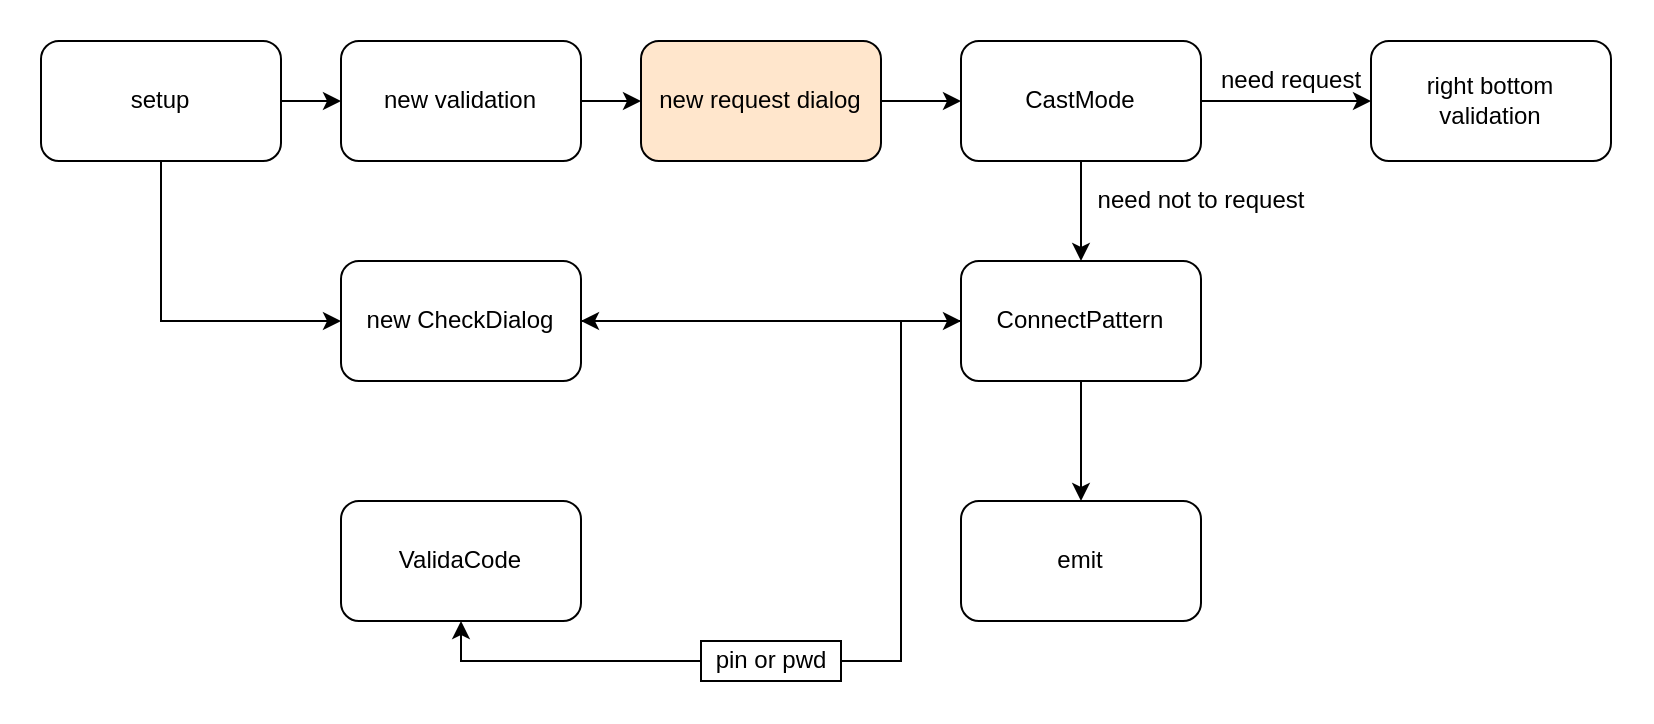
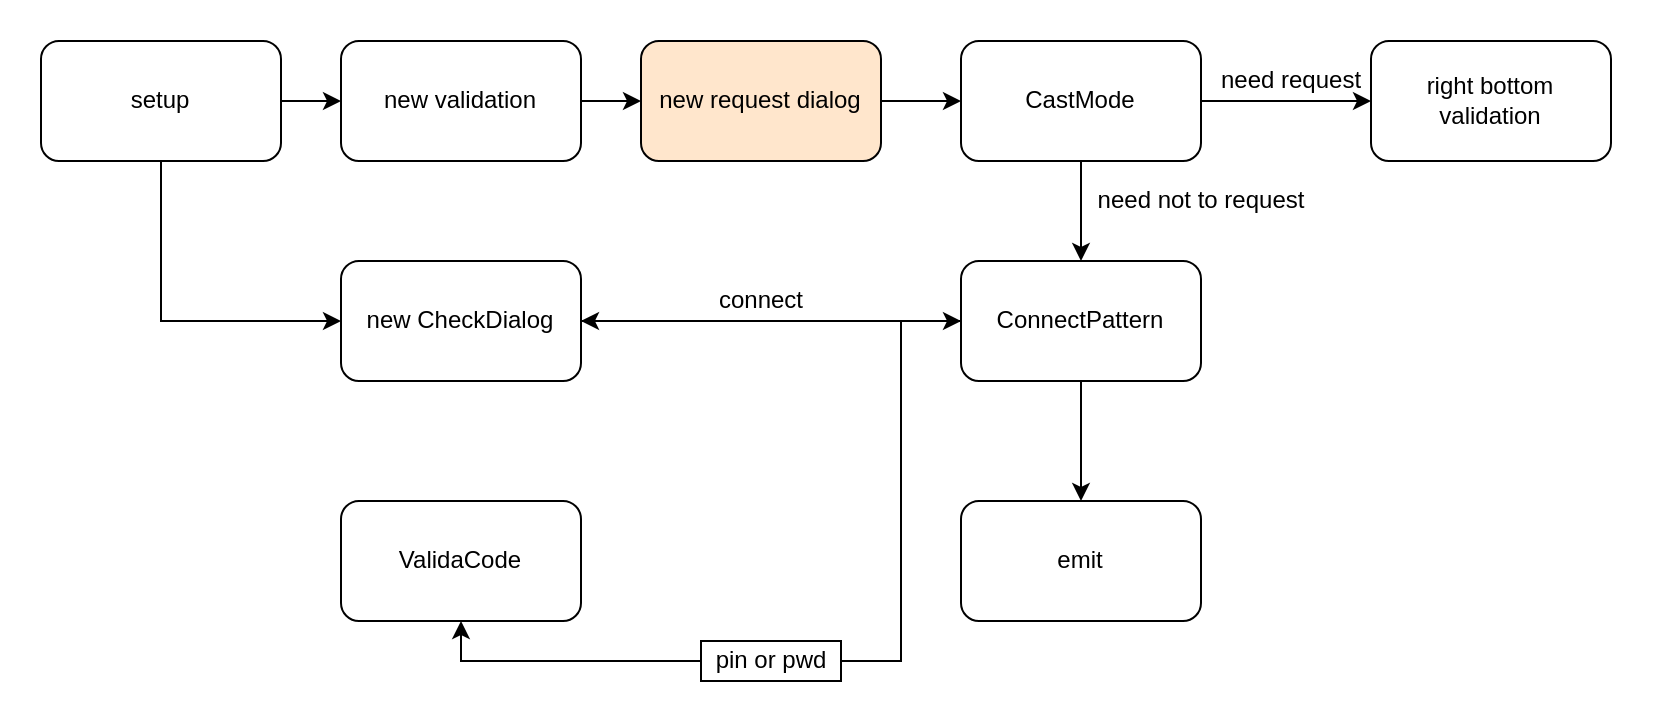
none -> (761, 301)
